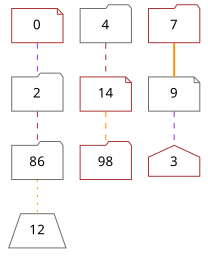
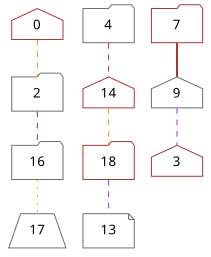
(37, 26) -> (37, 26)
(37, 60) -> (37, 58)
(174, 60) -> (177, 60)
(106, 94) -> (109, 94)
(174, 94) -> (177, 94)
(37, 162) -> (37, 162)
(106, 162) -> (109, 162)
(37, 231) -> (37, 231)
none -> (109, 231)
